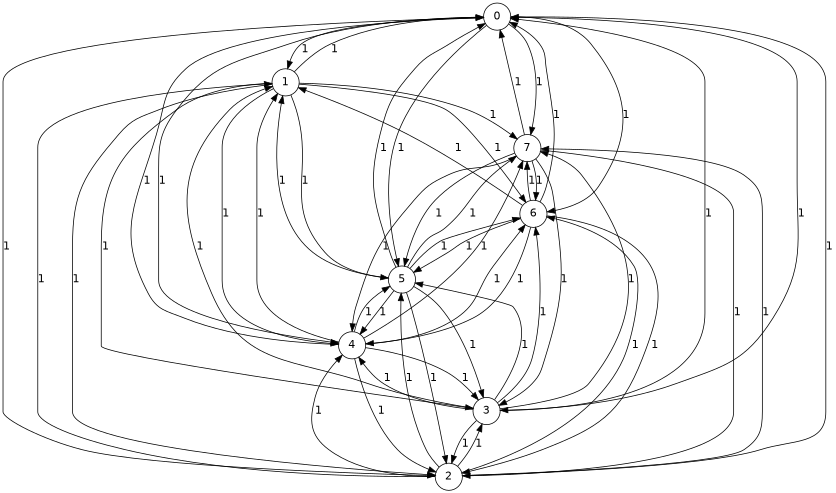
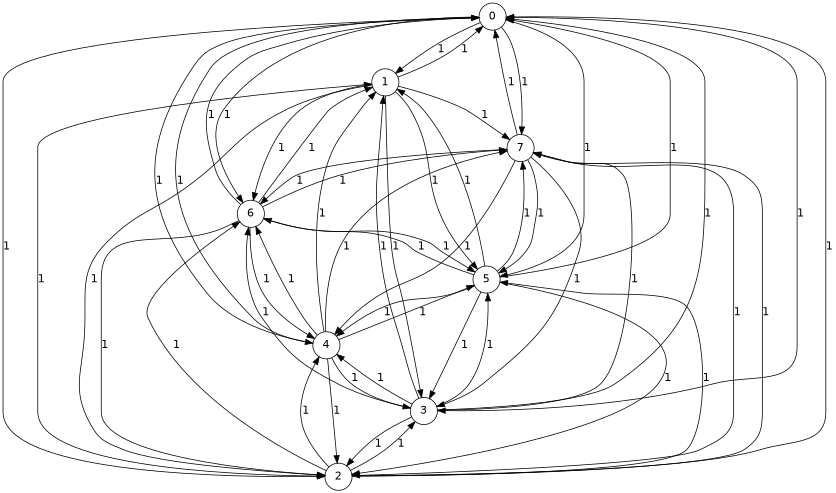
(222, 241) -> none
